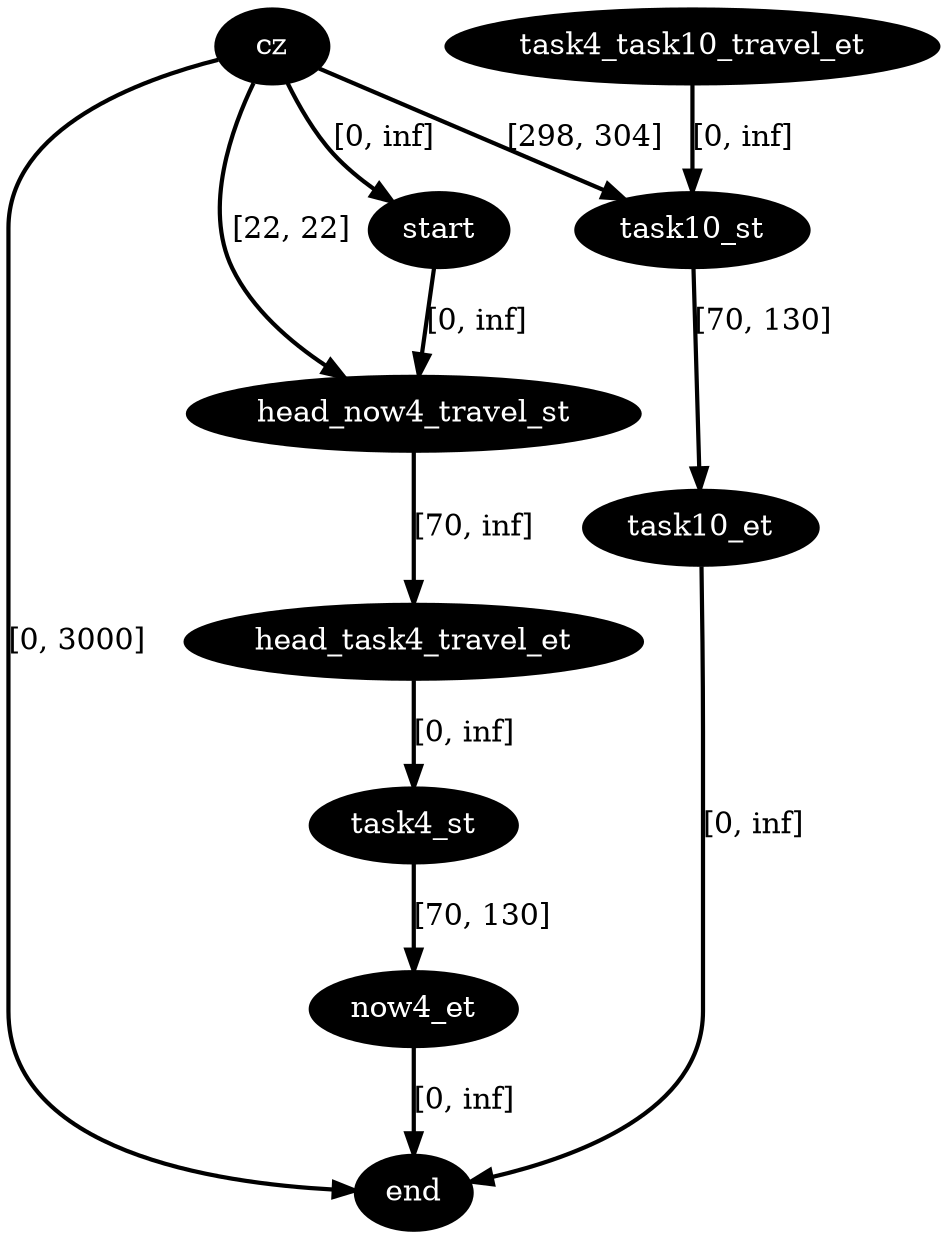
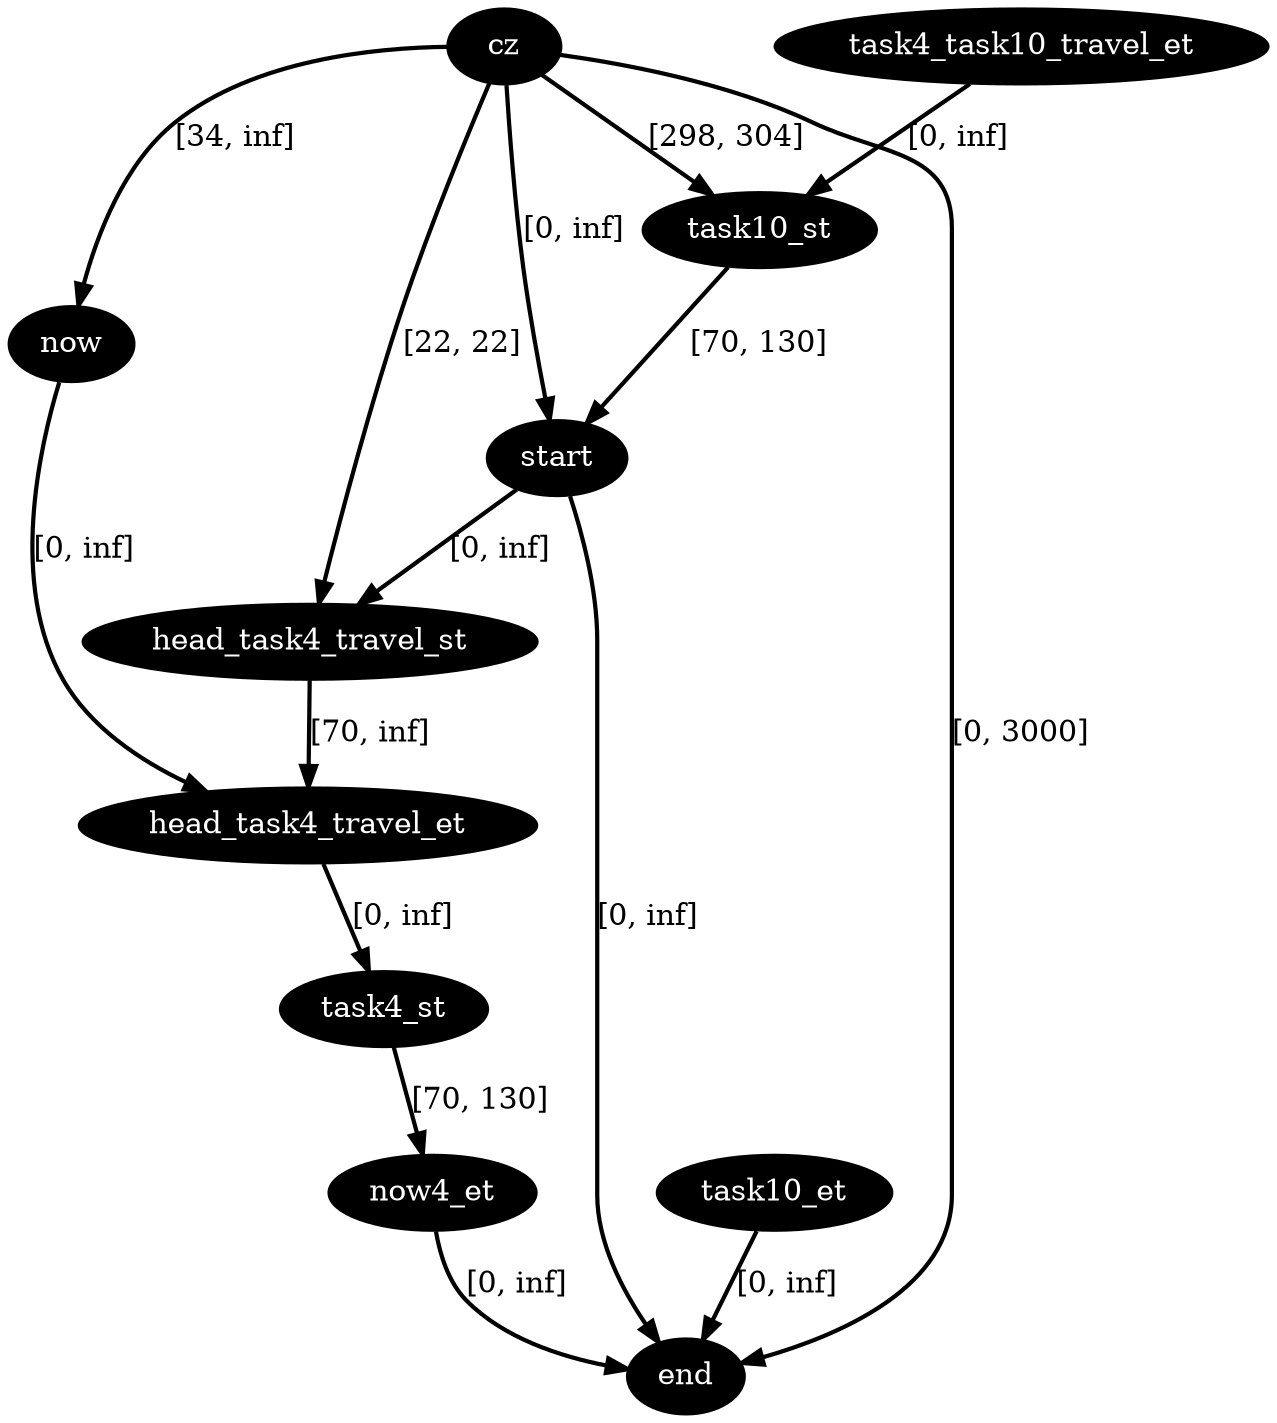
none -> (72, 344)
(696, 368) -> (665, 337)
(414, 414) -> (310, 642)
none -> (597, 914)
